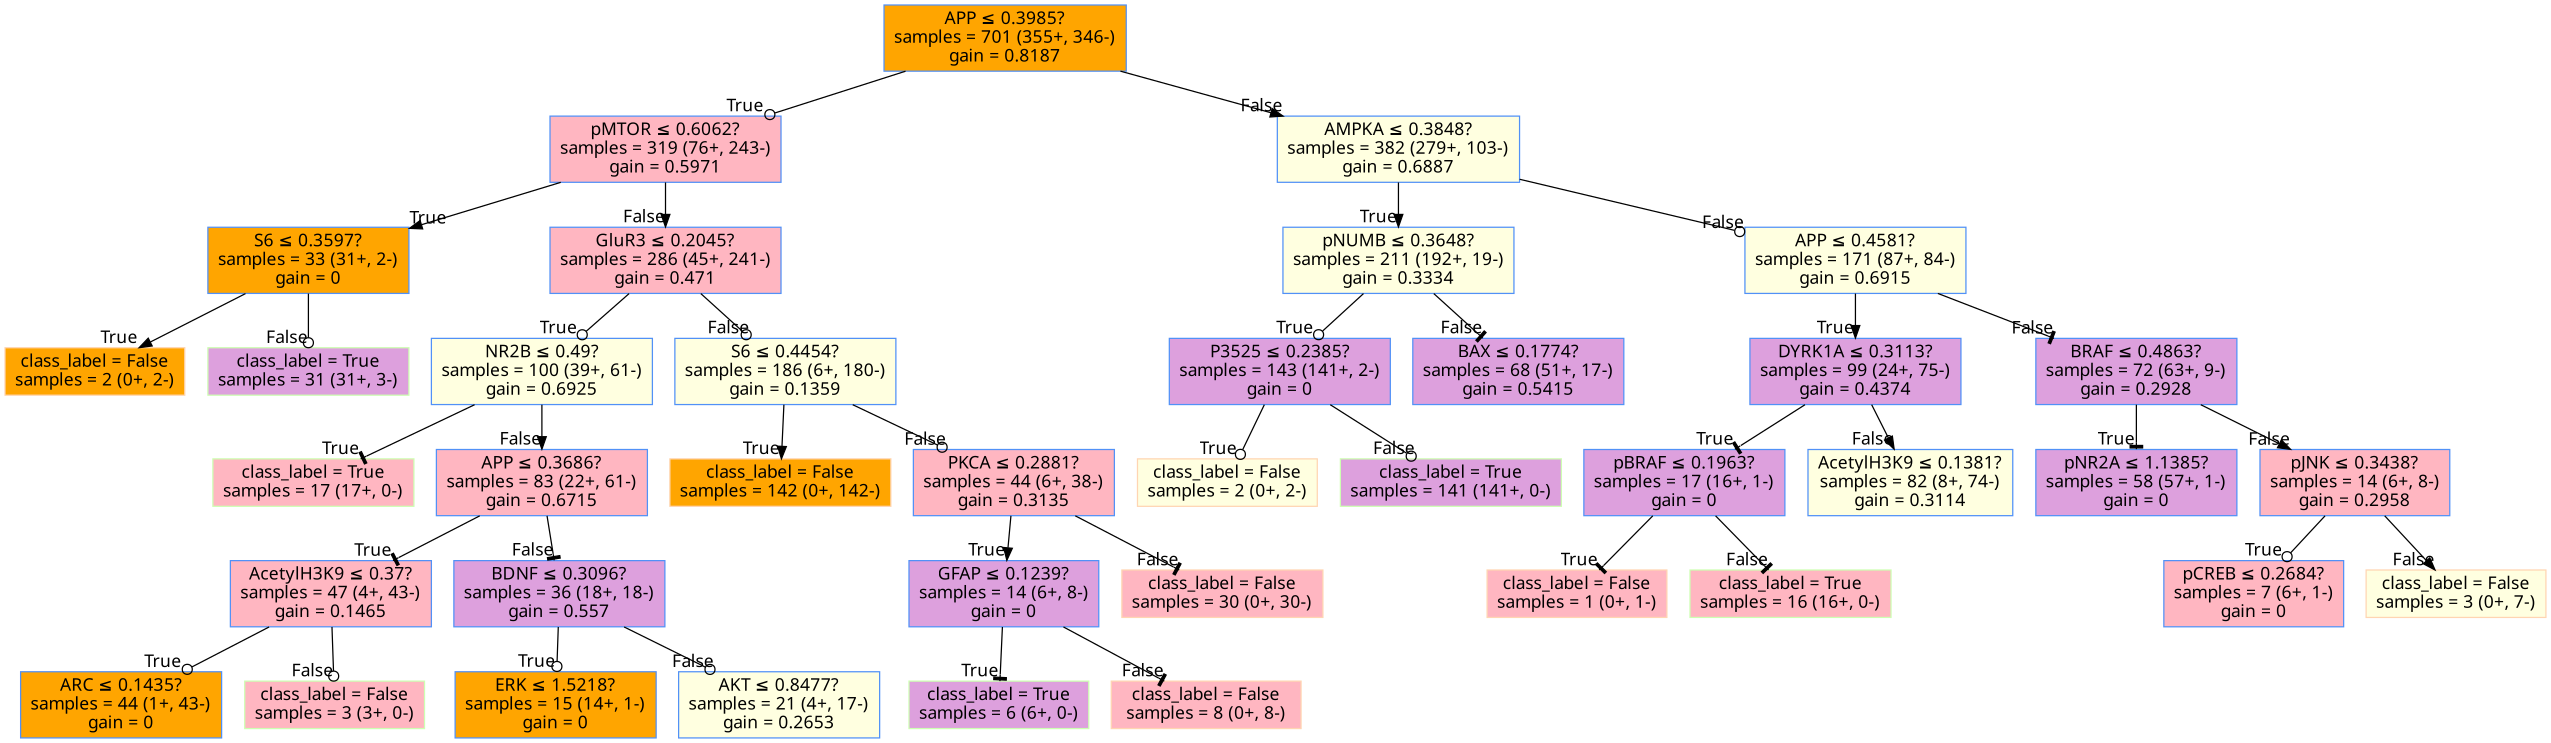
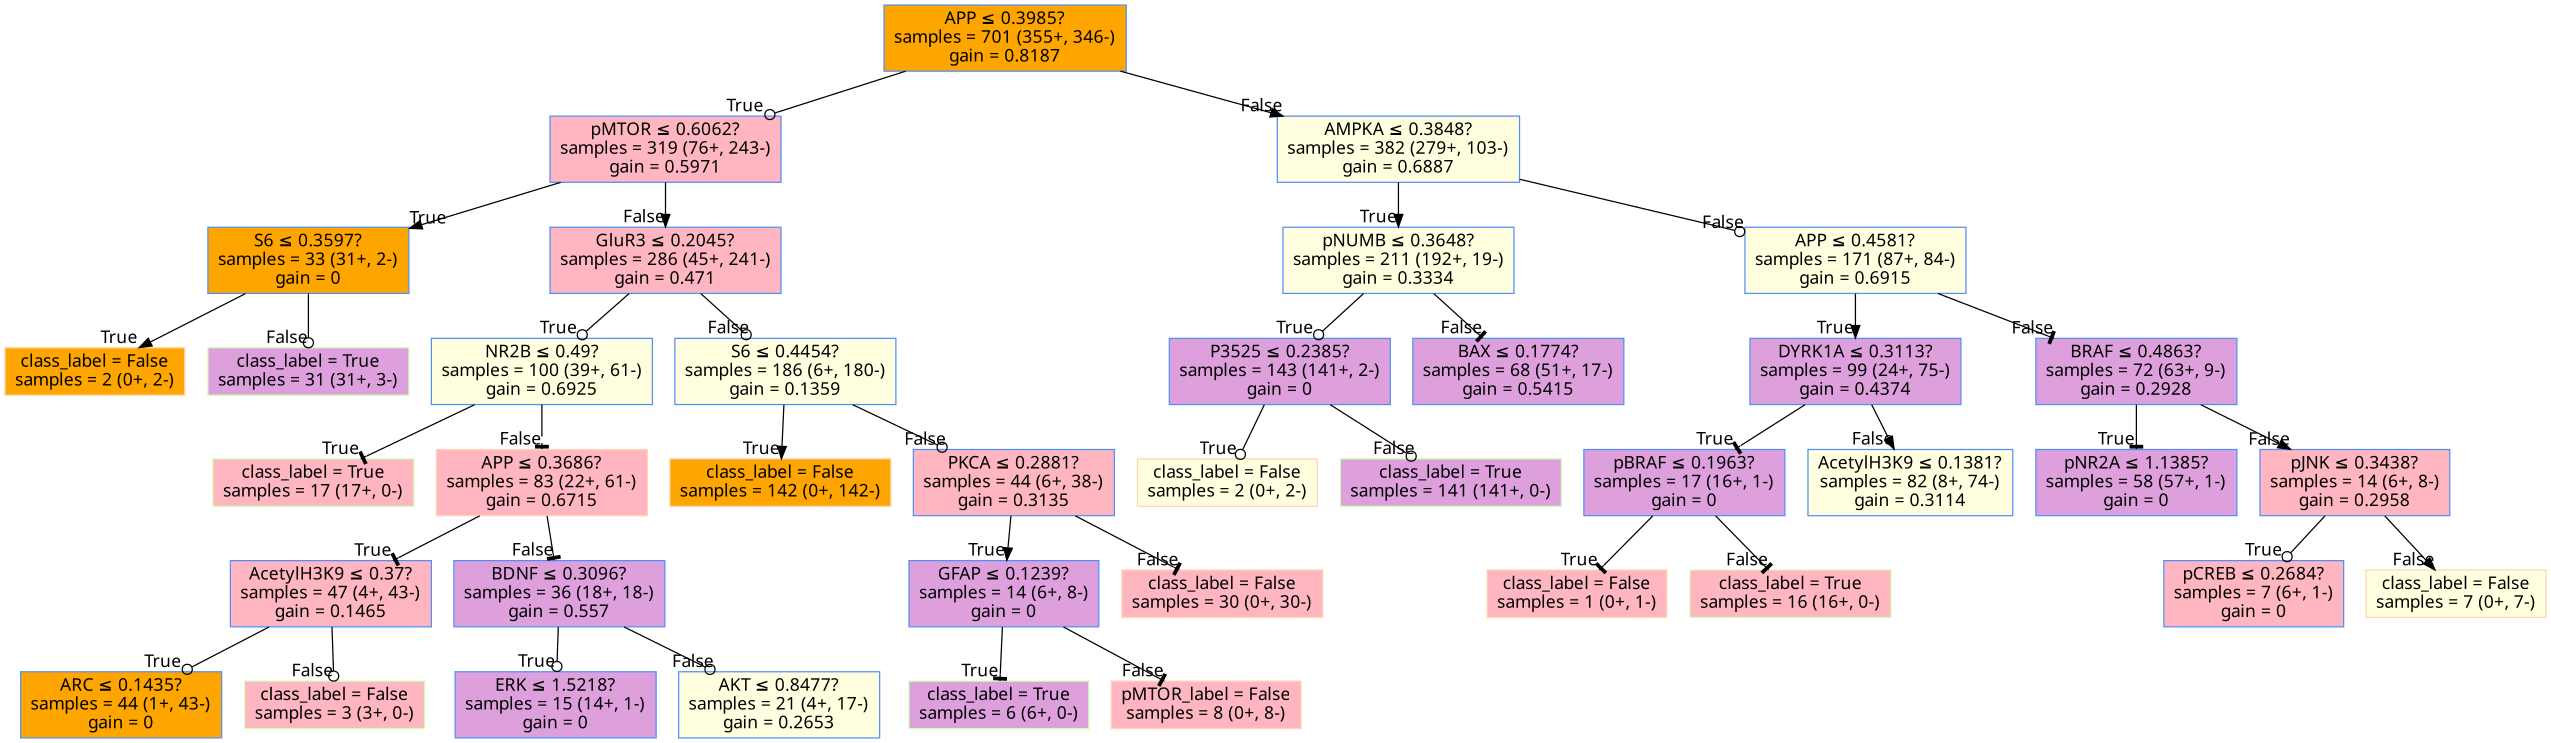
(542, 421) -> (542, 421)
(542, 483) -> (542, 483)
(2456, 594) -> (2456, 594)
(556, 705) -> (556, 705)
(1206, 705) -> (1206, 705)
